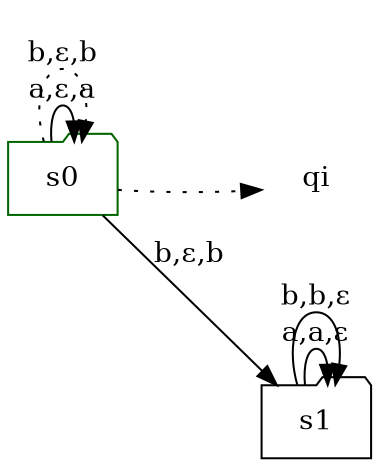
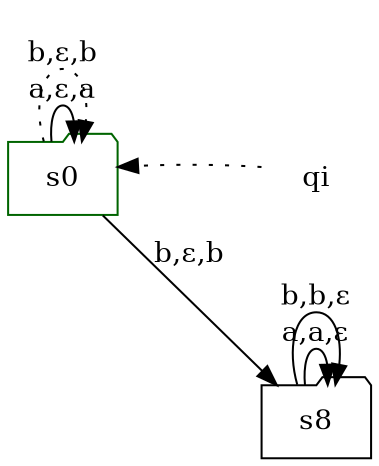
(179, 192) -> (200, 165)
(316, 422) -> (316, 422)
